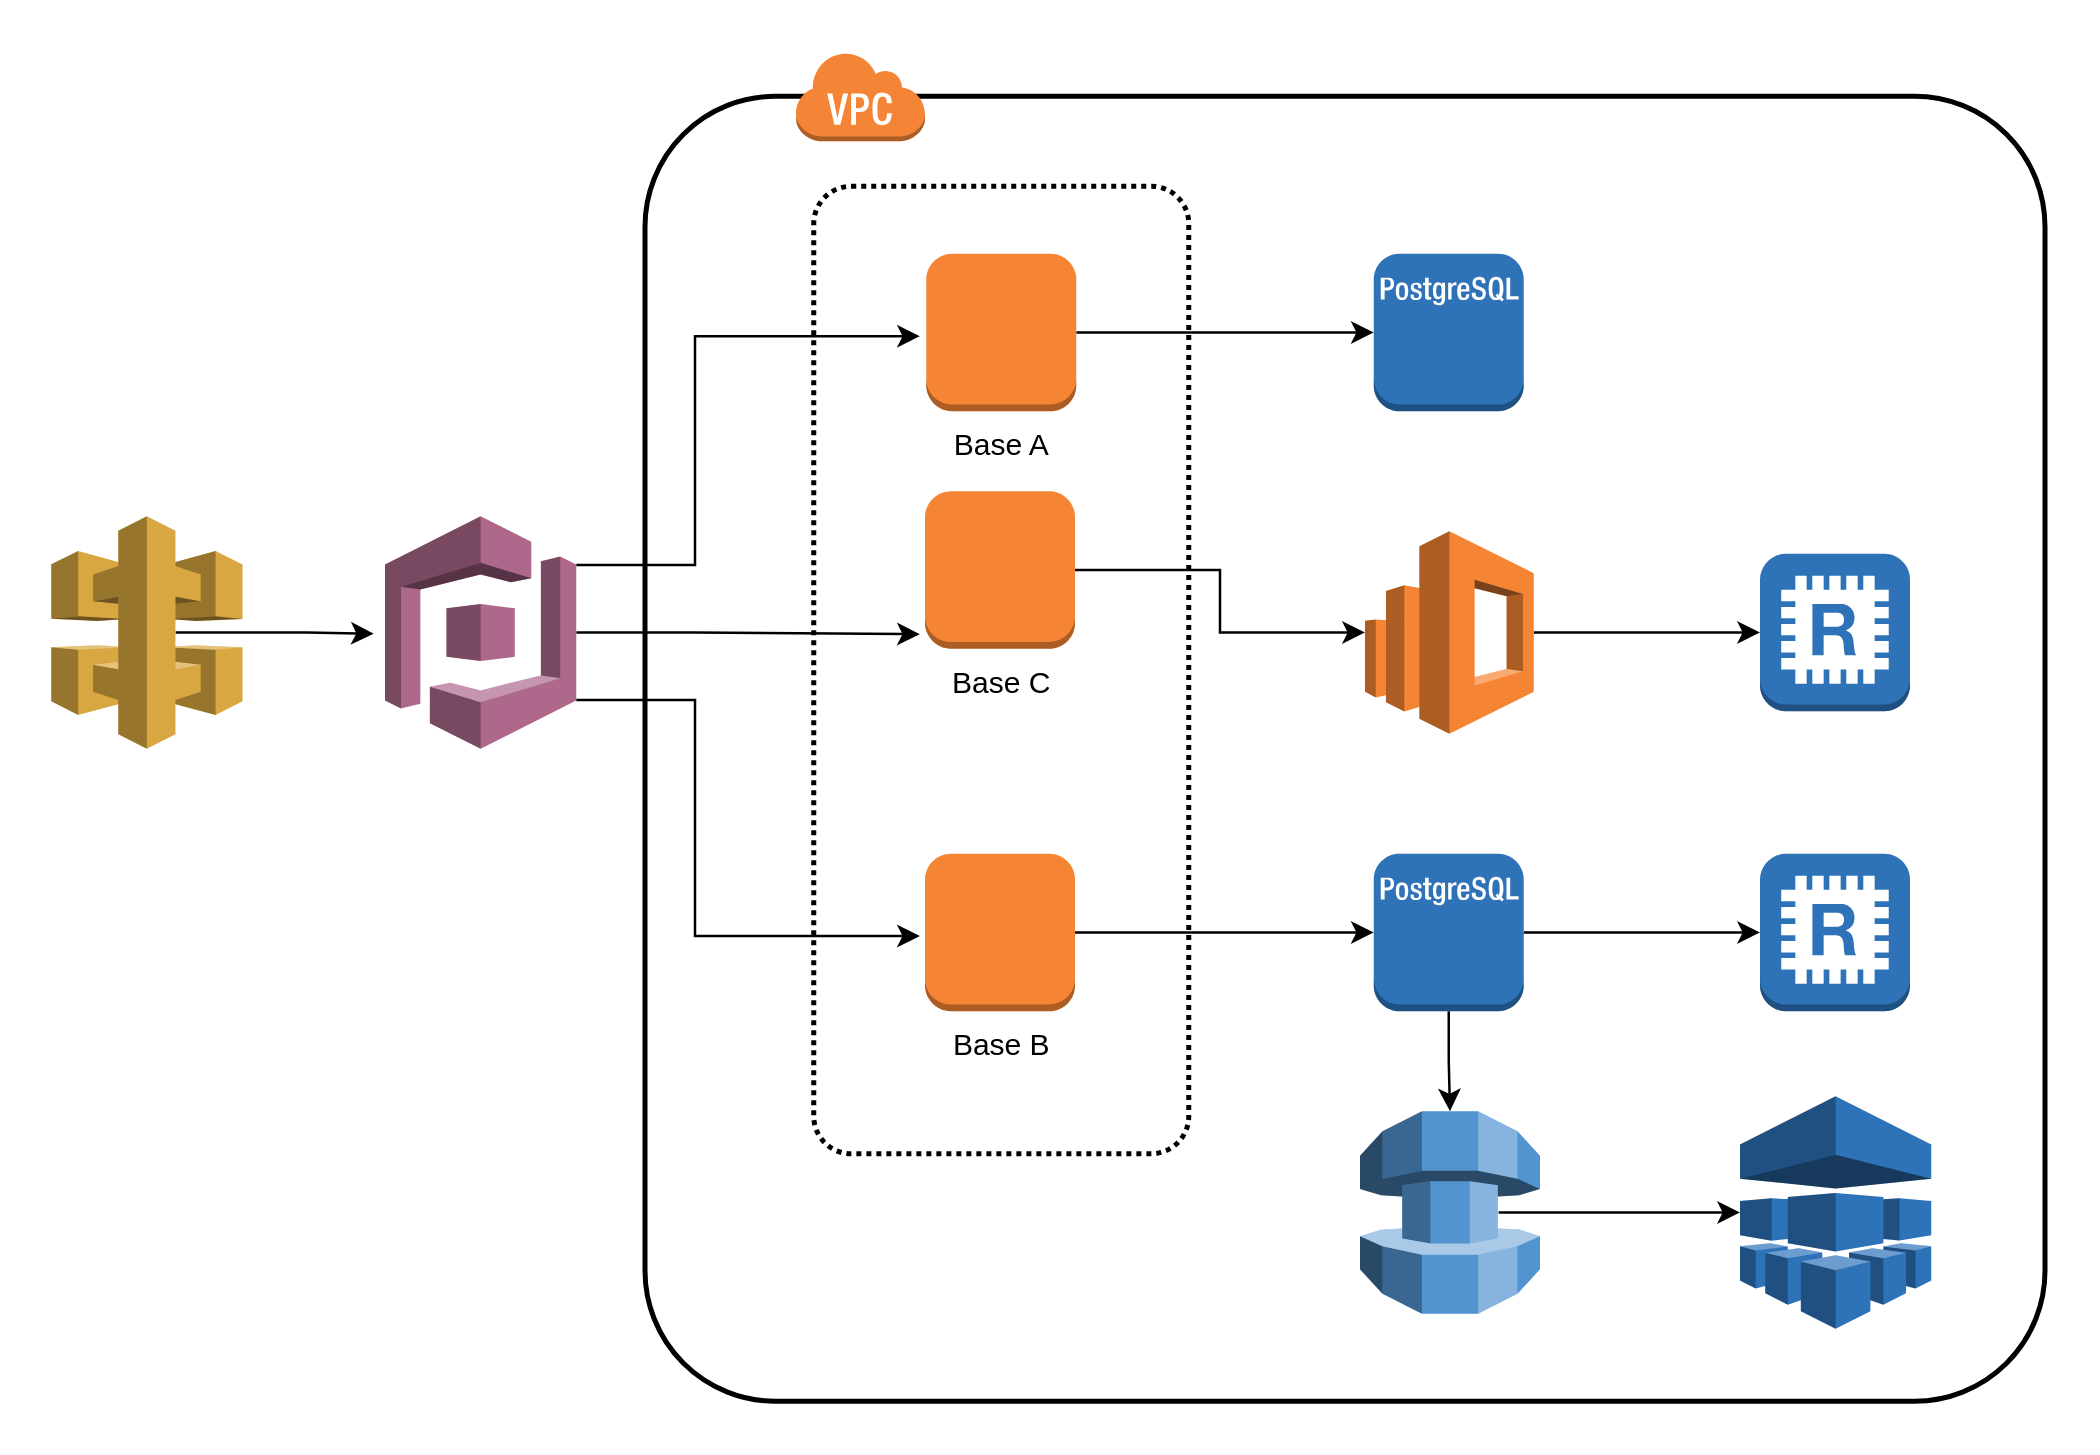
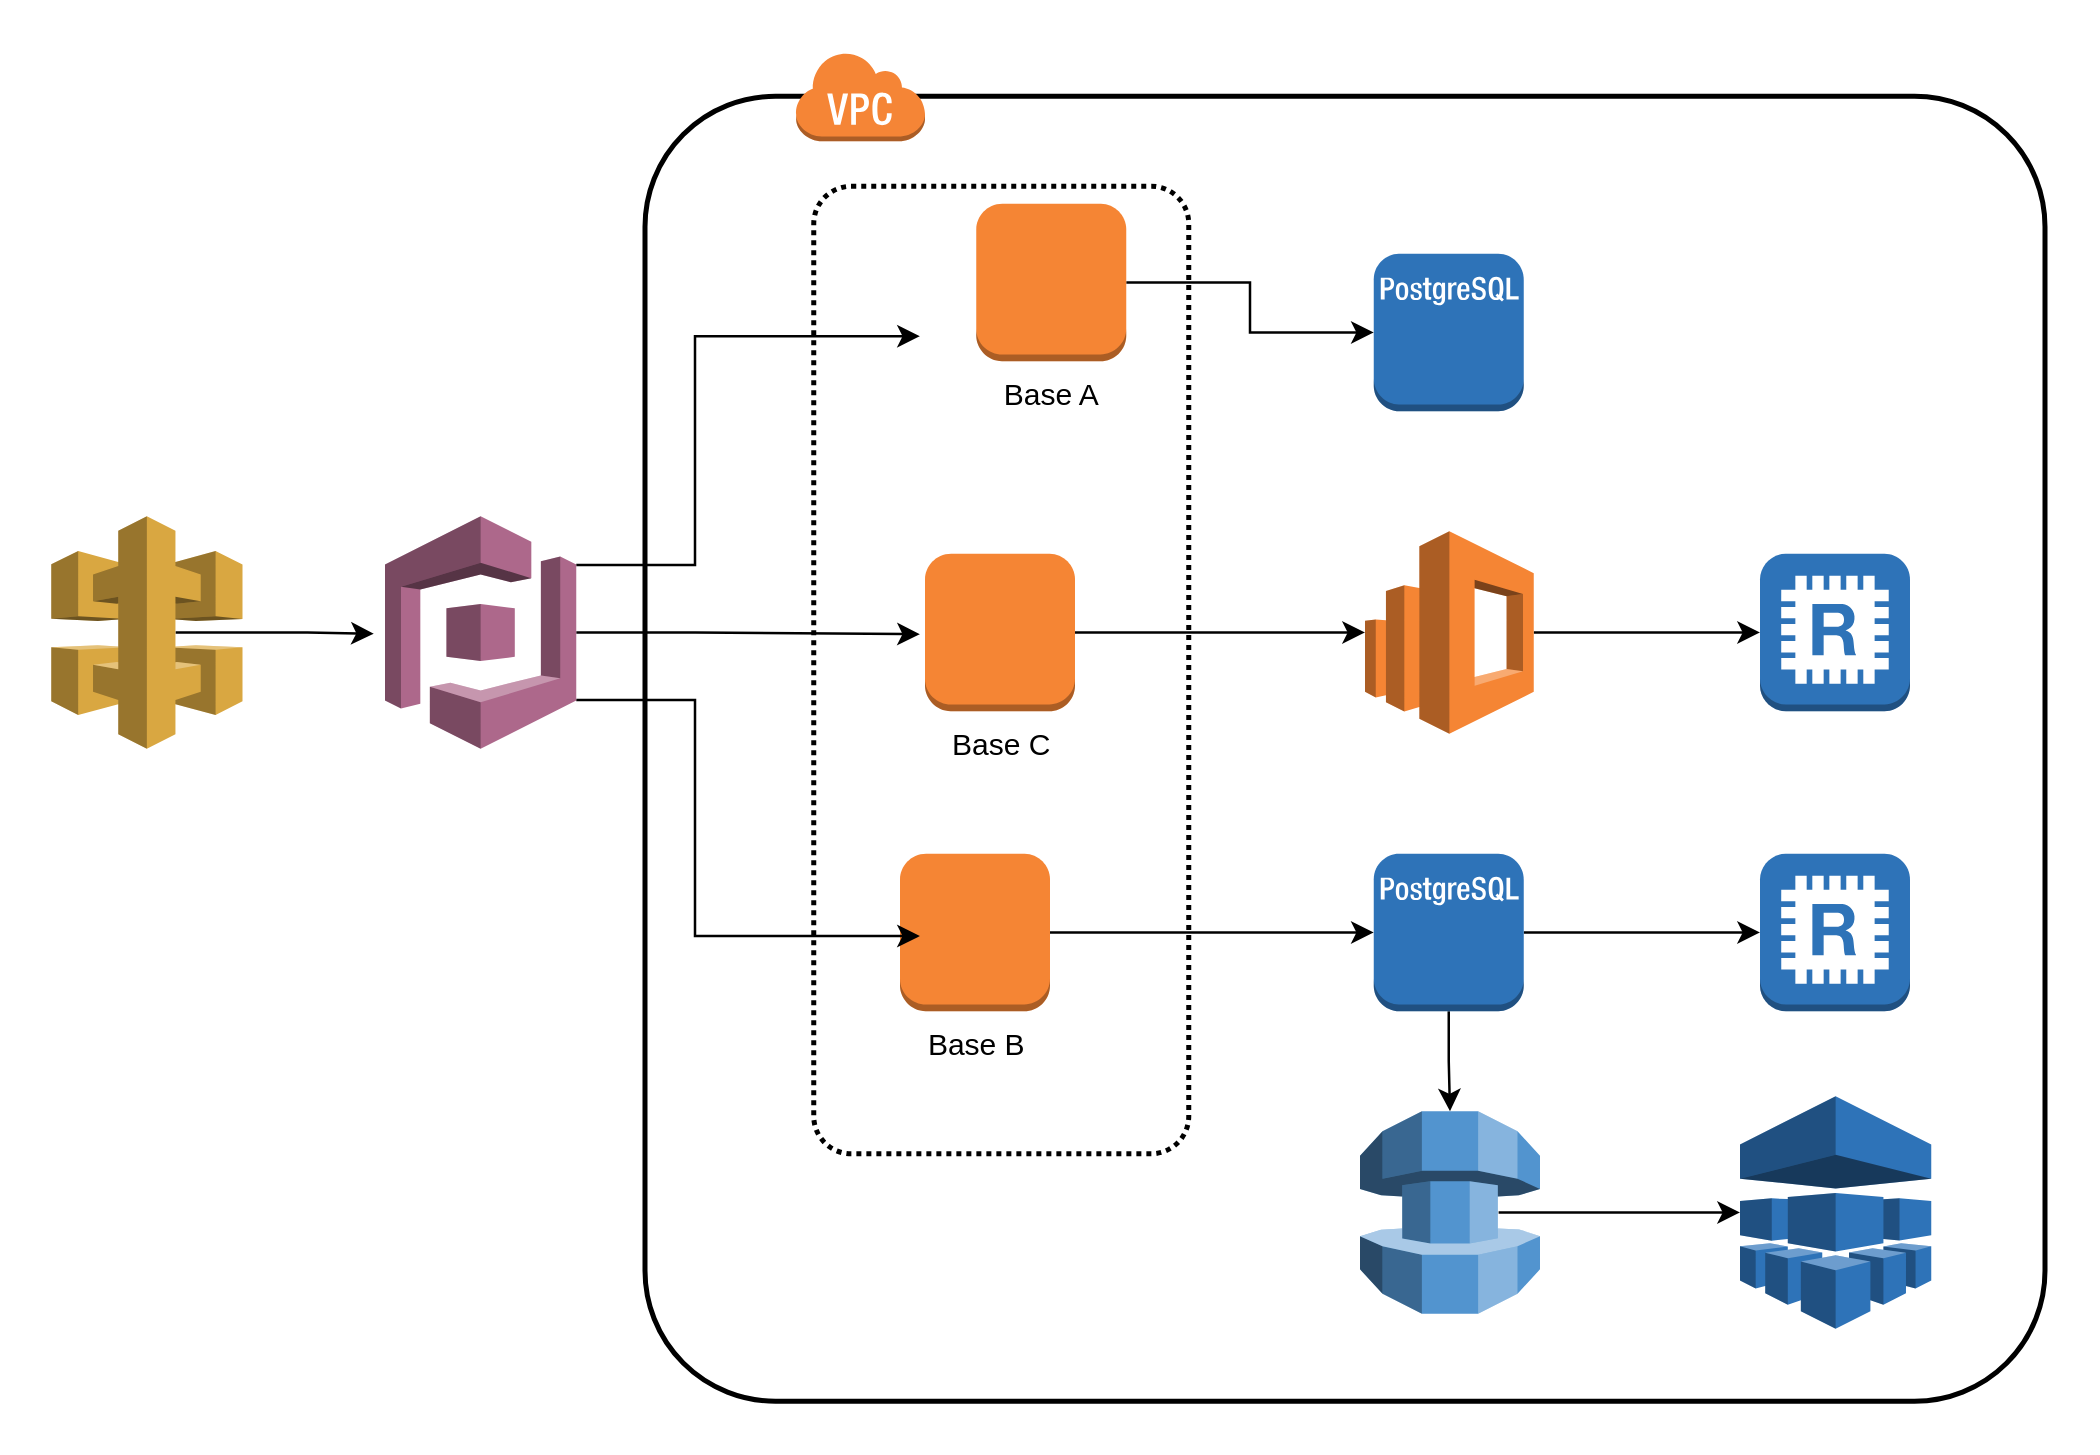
(1001, 333) -> (1051, 283)
(1000, 570) -> (1000, 633)
(1000, 933) -> (975, 933)
